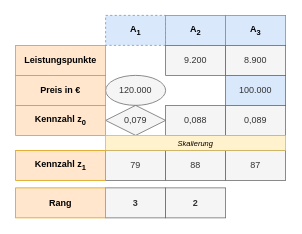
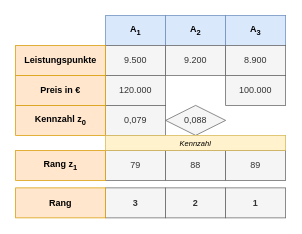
(135, 30) -> (135, 30)
none -> (135, 60)
(135, 90) -> (135, 90)
(255, 90) -> (255, 90)
(135, 120) -> (135, 120)
(195, 120) -> (195, 120)
(255, 120) -> none
(195, 143) -> (195, 143)
(60, 165) -> (60, 165)
(255, 165) -> (255, 165)
none -> (255, 203)
